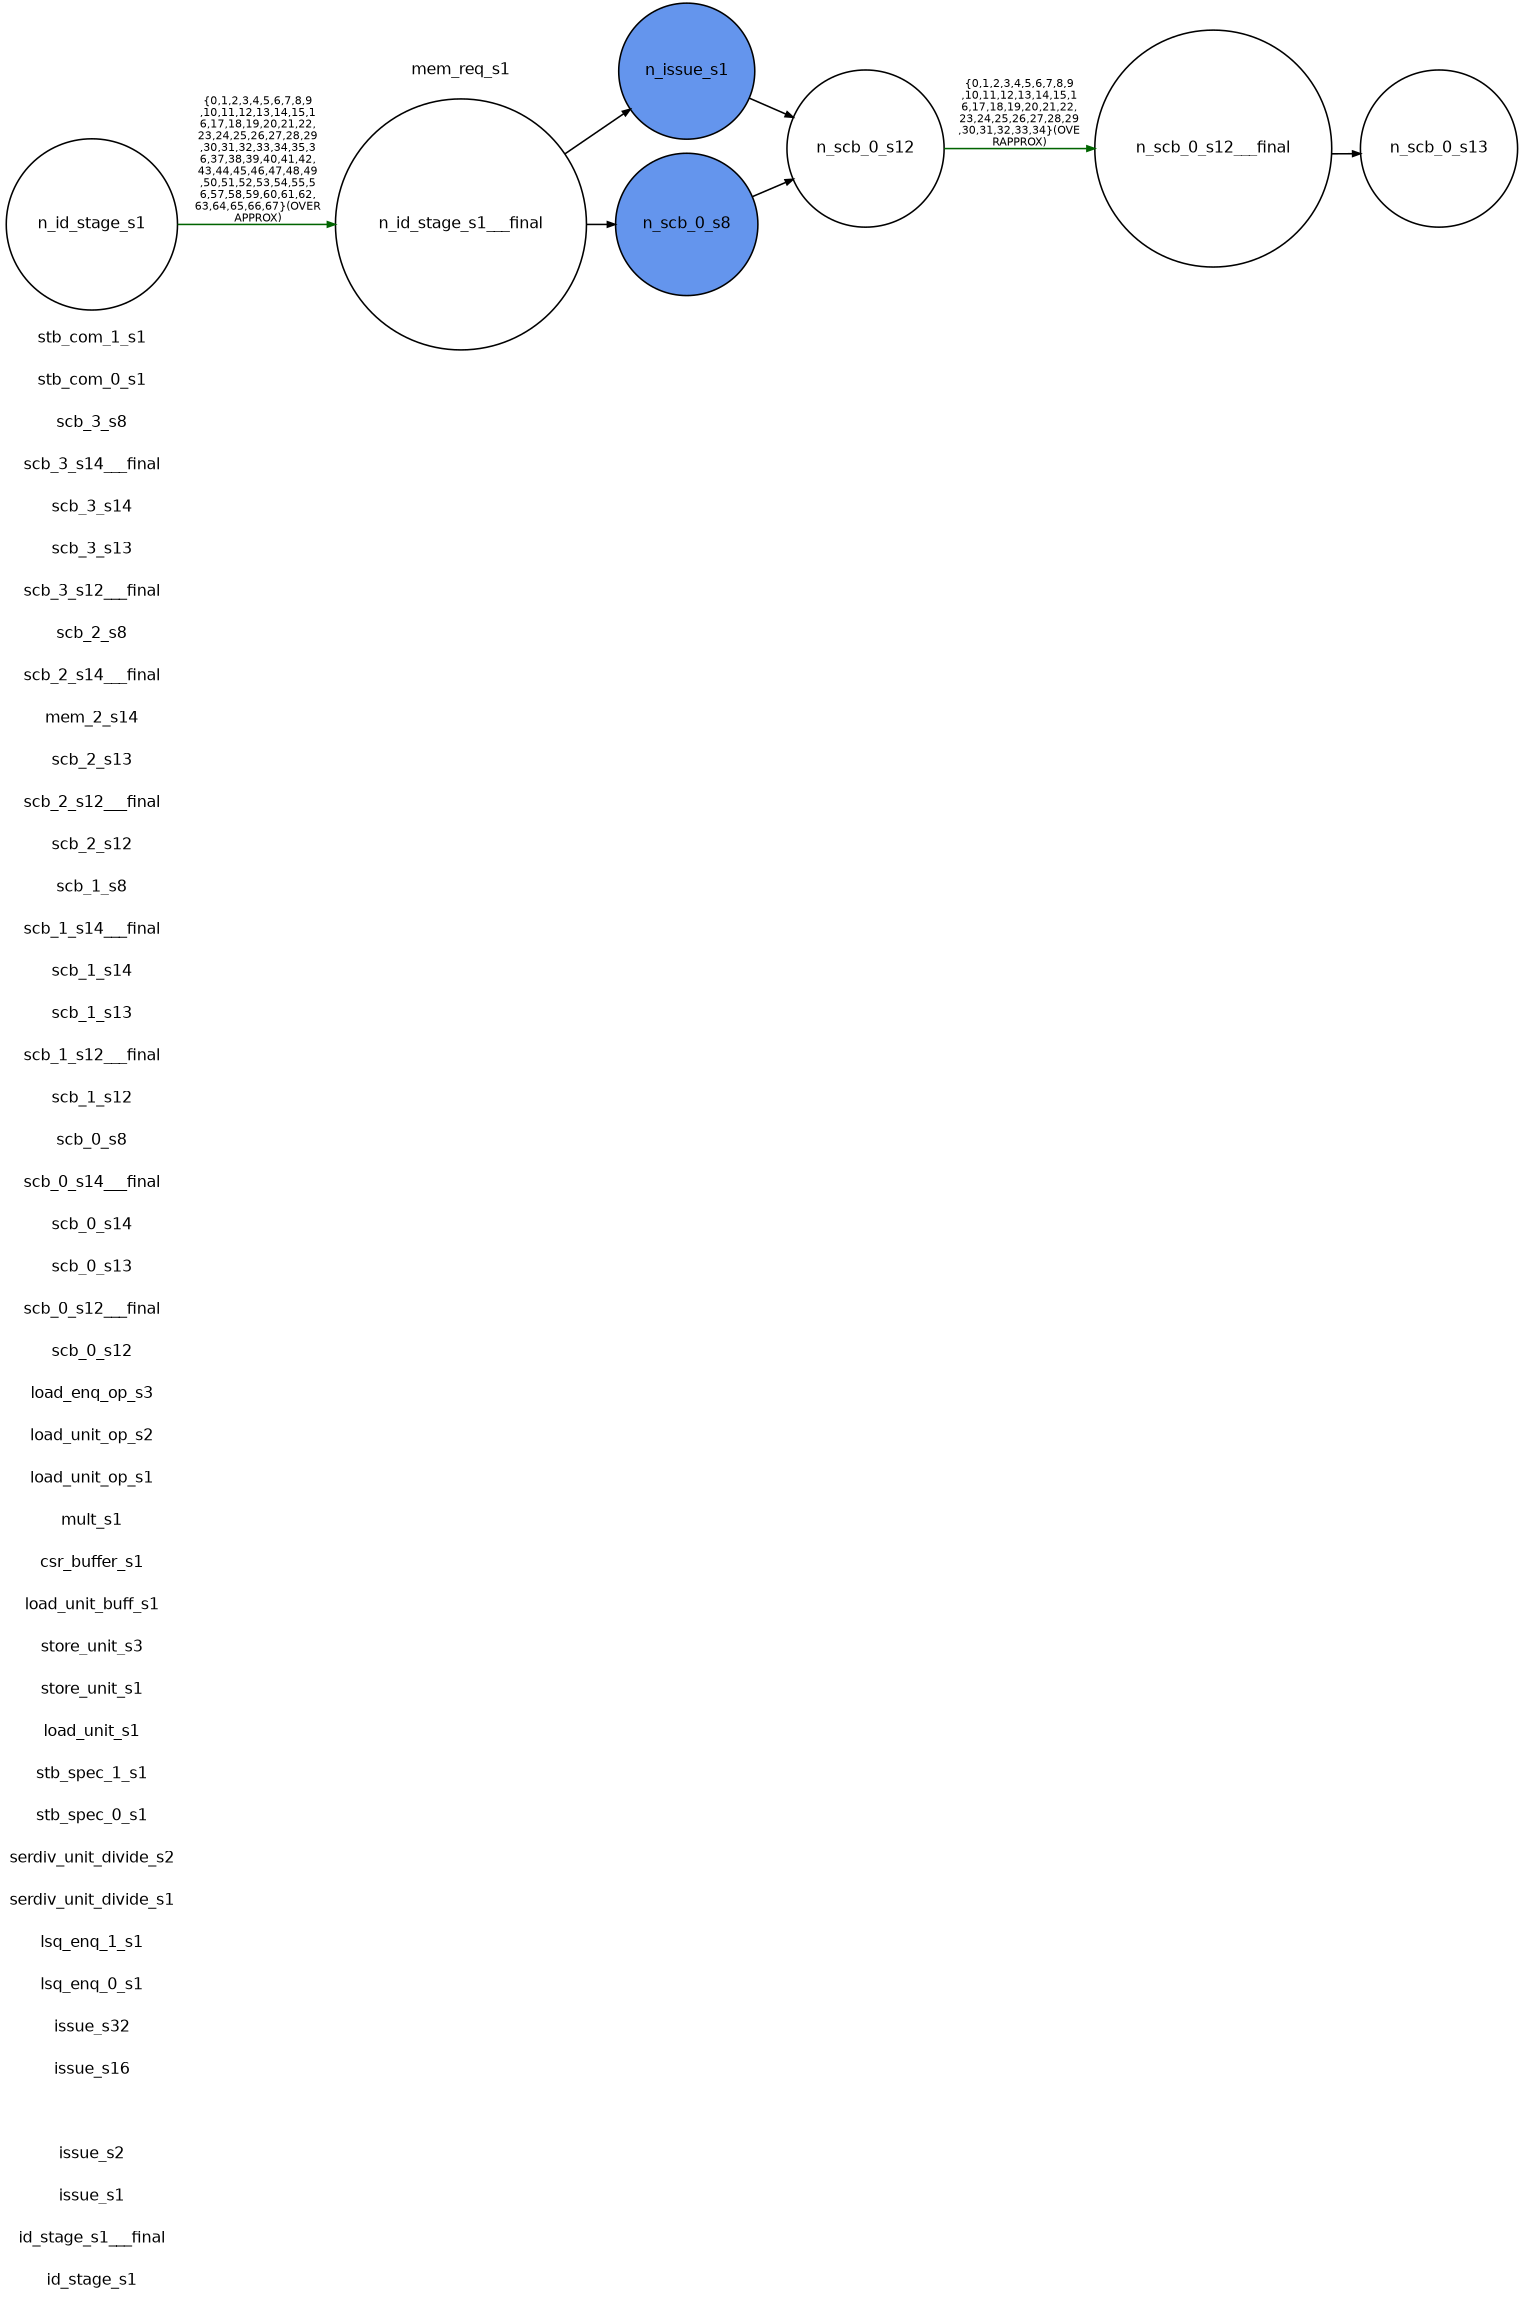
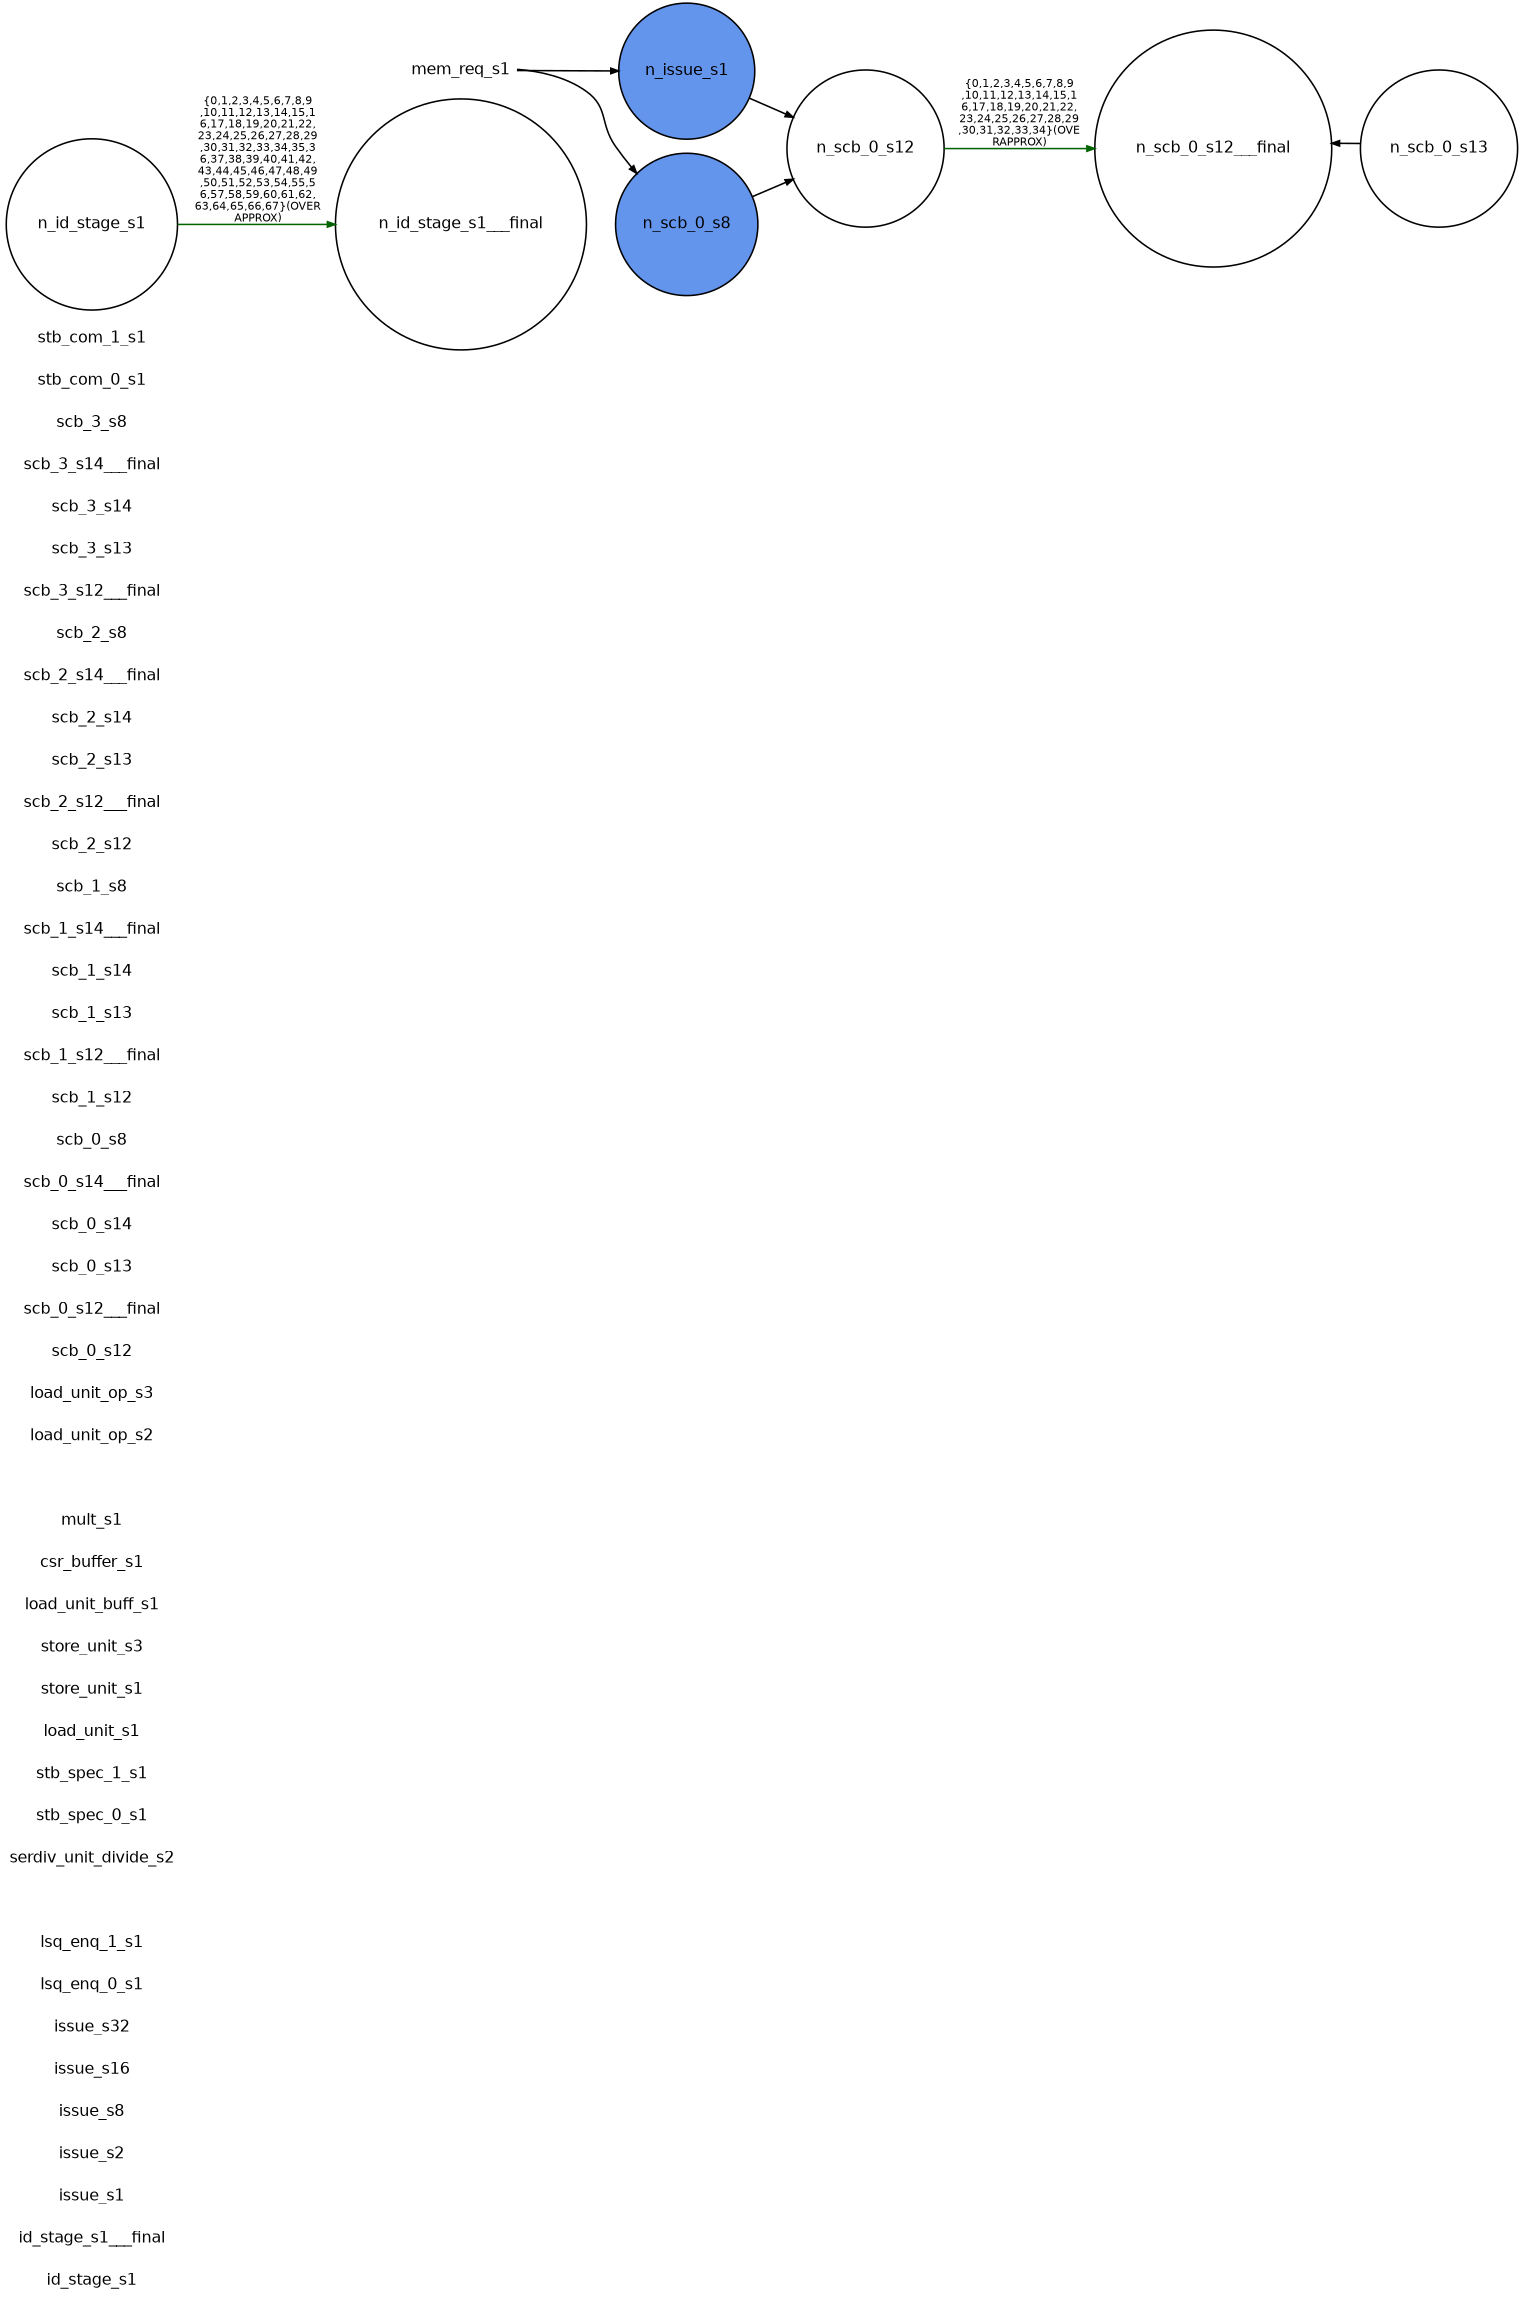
(594, 134) -> (564, 71)
(1342, 154) -> (1350, 143)
(597, 224) -> (593, 97)
(92, 719) -> (92, 719)
(92, 1394) -> (92, 1394)
(92, 1479) -> none
(92, 1901) -> none
none -> (92, 2112)
